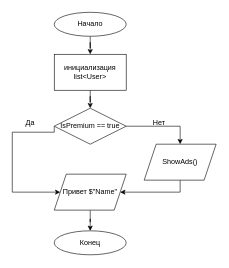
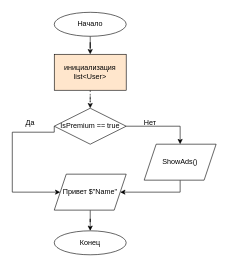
(90, 72) -> (90, 72)
(90, 101) -> (90, 101)
(159, 123) -> (150, 123)
